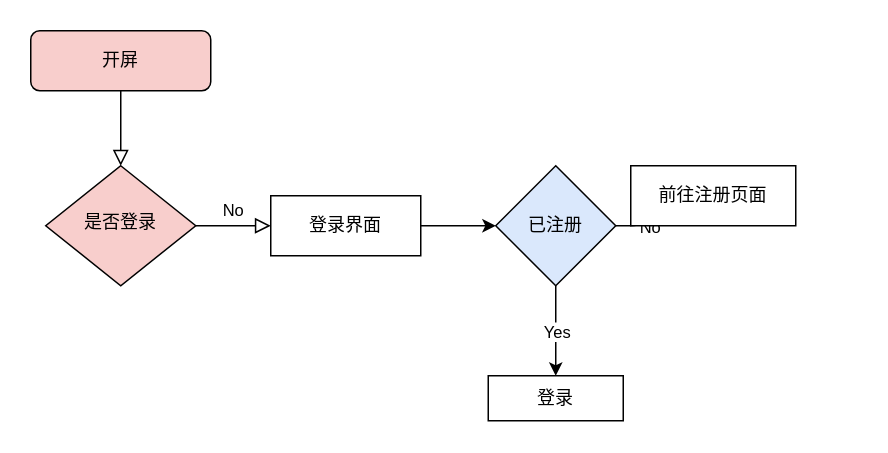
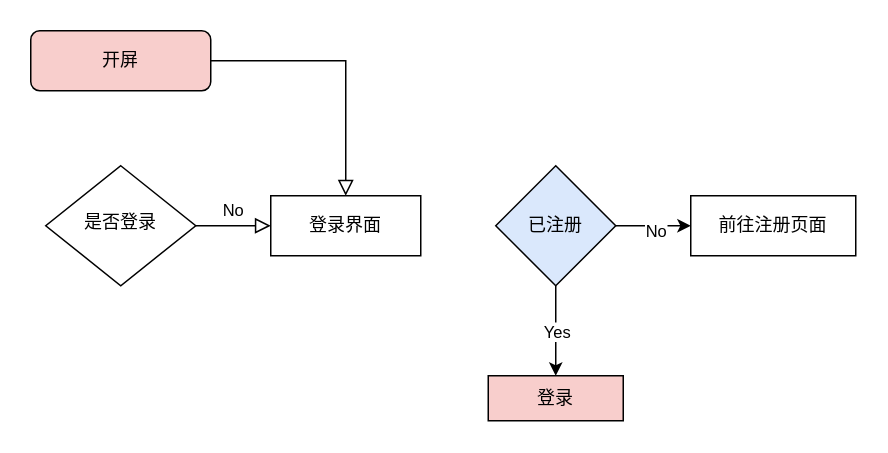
(121, 120) -> (338, 61)
(713, 196) -> (773, 226)
(121, 226) -> (121, 226)
(453, 226) -> none
(556, 398) -> (556, 398)
